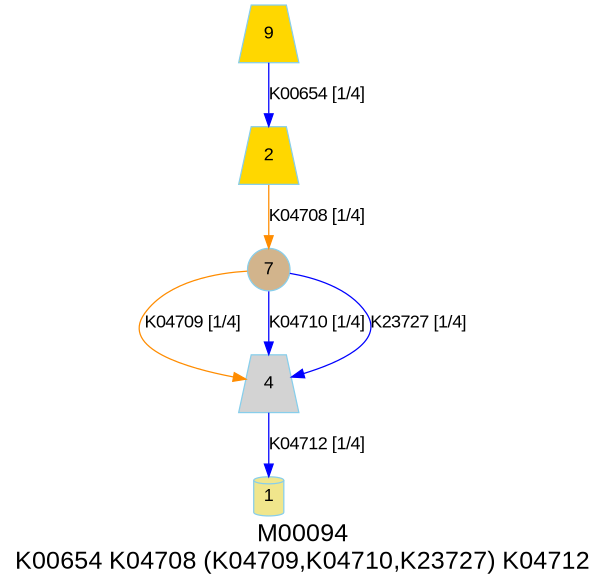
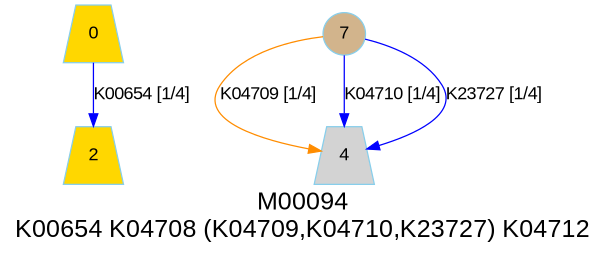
(269, 34) -> (93, 34)
(269, 210) -> none
(269, 496) -> none
